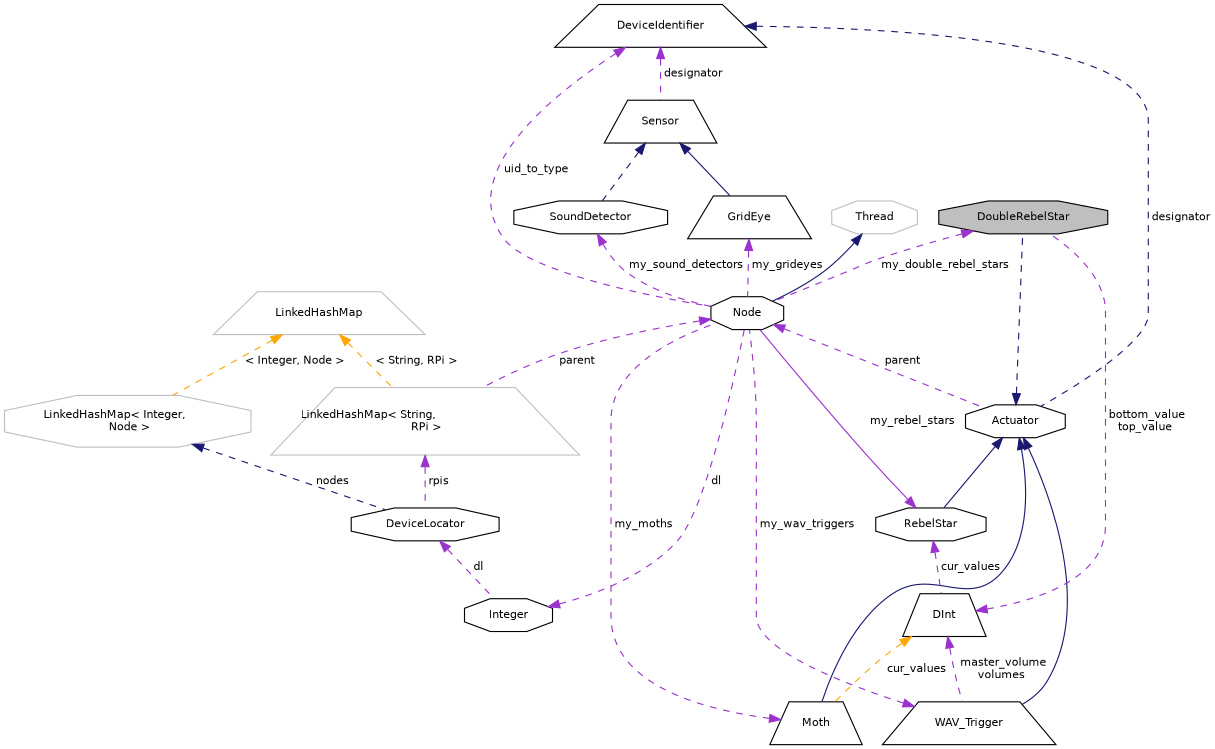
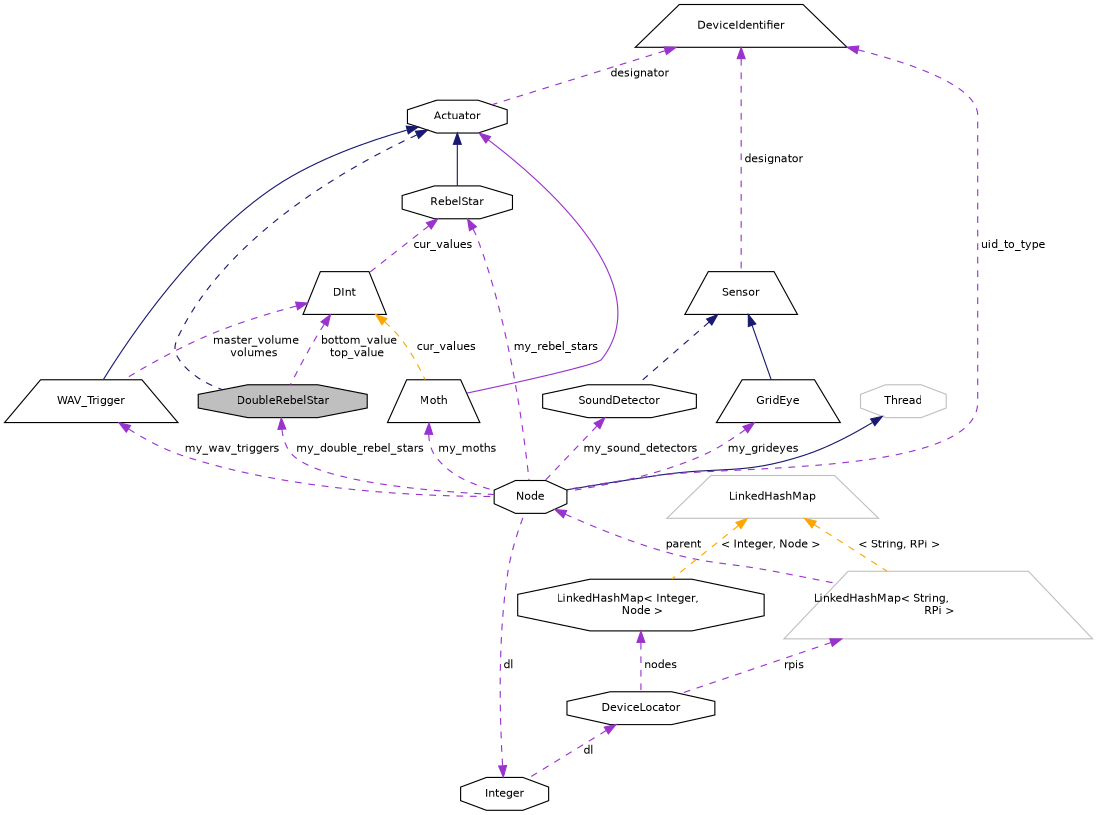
(1127, 87) -> (578, 78)
(884, 368) -> none
(832, 416) -> (509, 353)
(128, 421) -> (641, 605)
(294, 479) -> (641, 667)
(947, 587) -> (616, 296)
